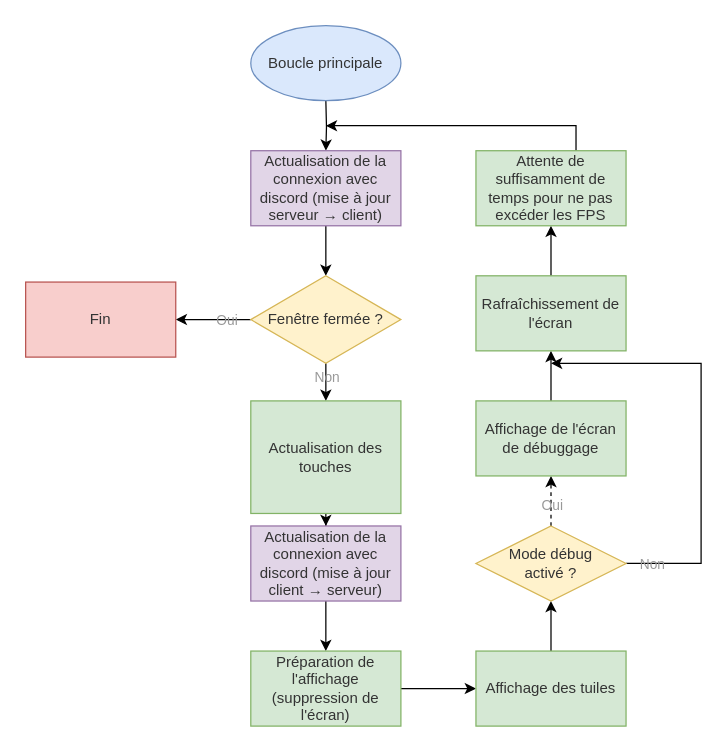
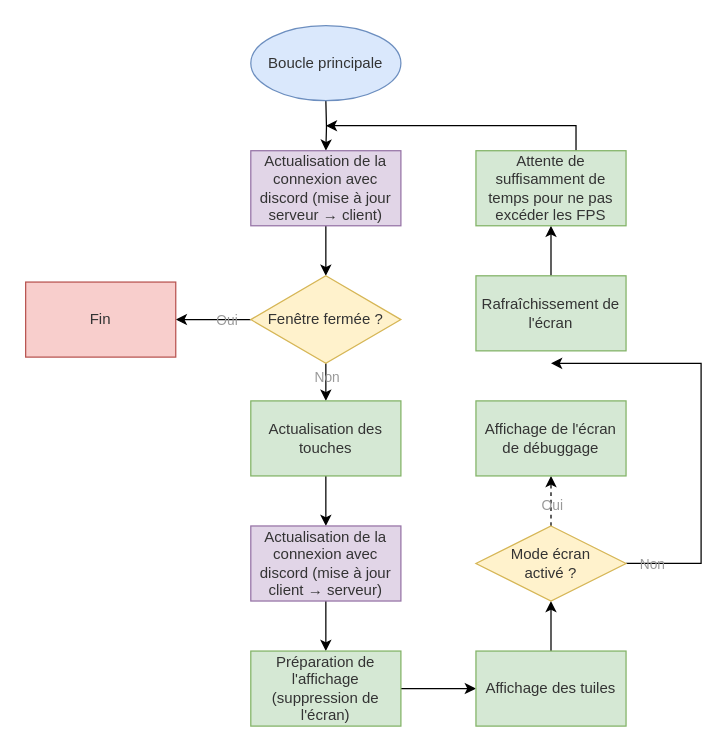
(551, 380) -> none
(326, 457) -> (326, 438)
(551, 563) -> (551, 563)
